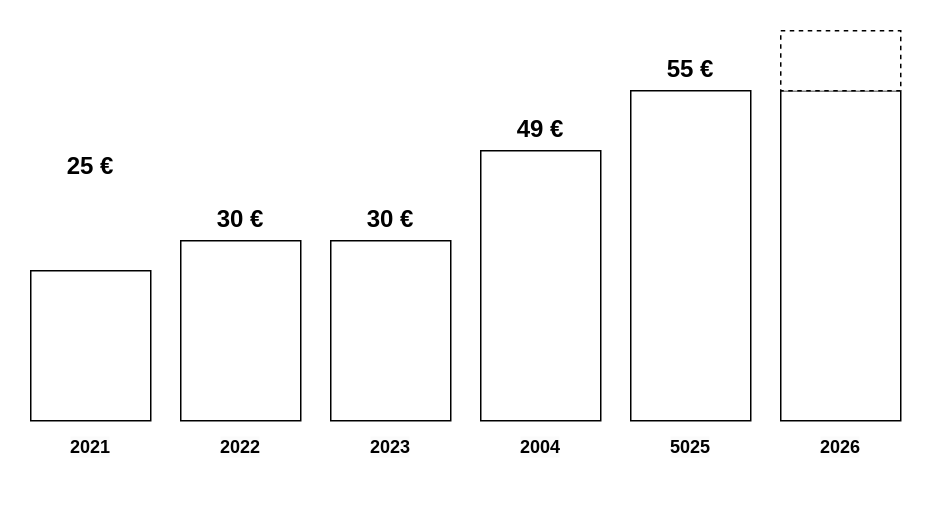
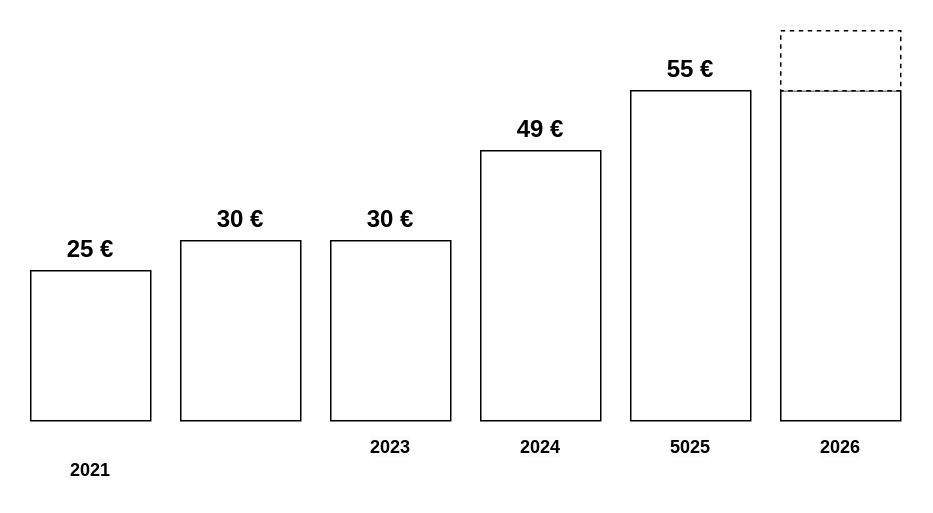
(91, 166) -> (91, 248)
(541, 446) -> (541, 446)
(91, 451) -> (91, 473)
(241, 451) -> none
